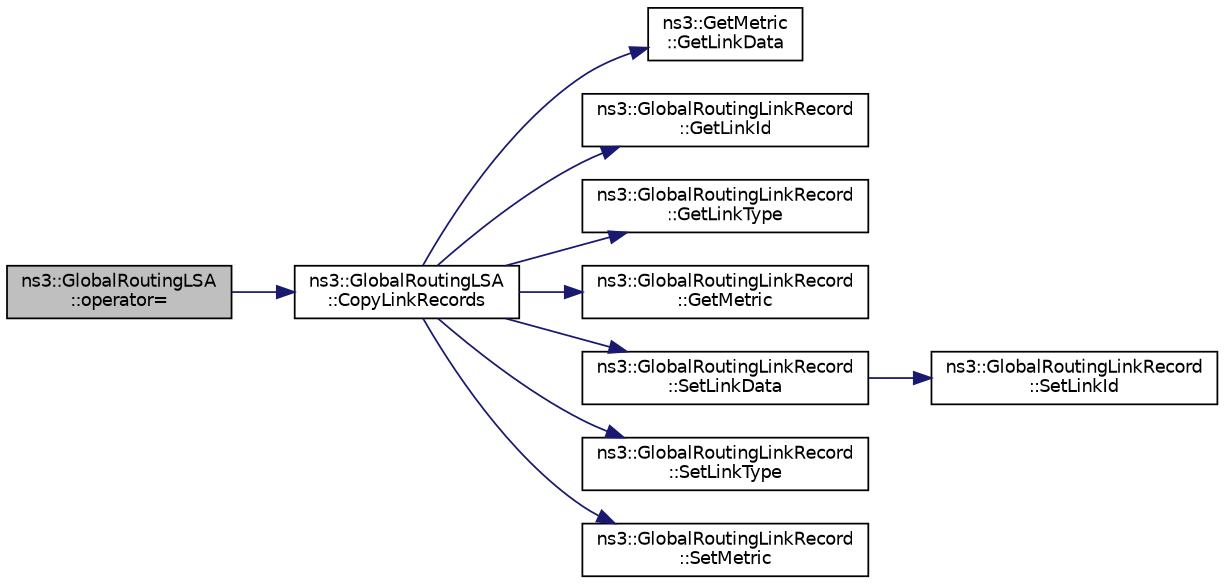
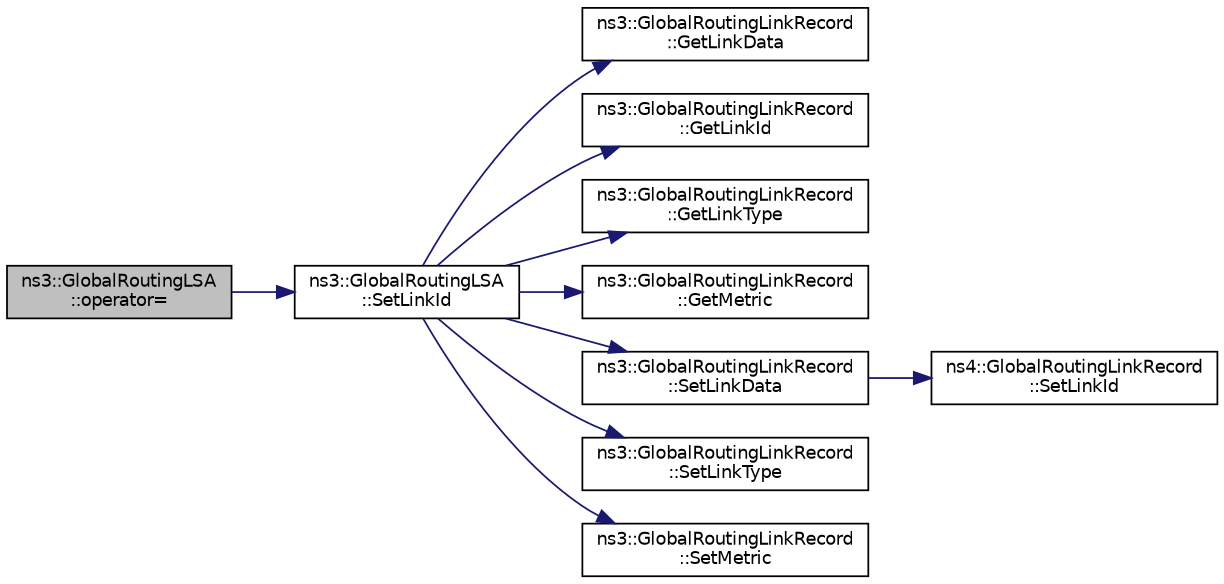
(725, 34) -> (725, 34)
(407, 292) -> (407, 292)
(1074, 378) -> (1074, 378)
